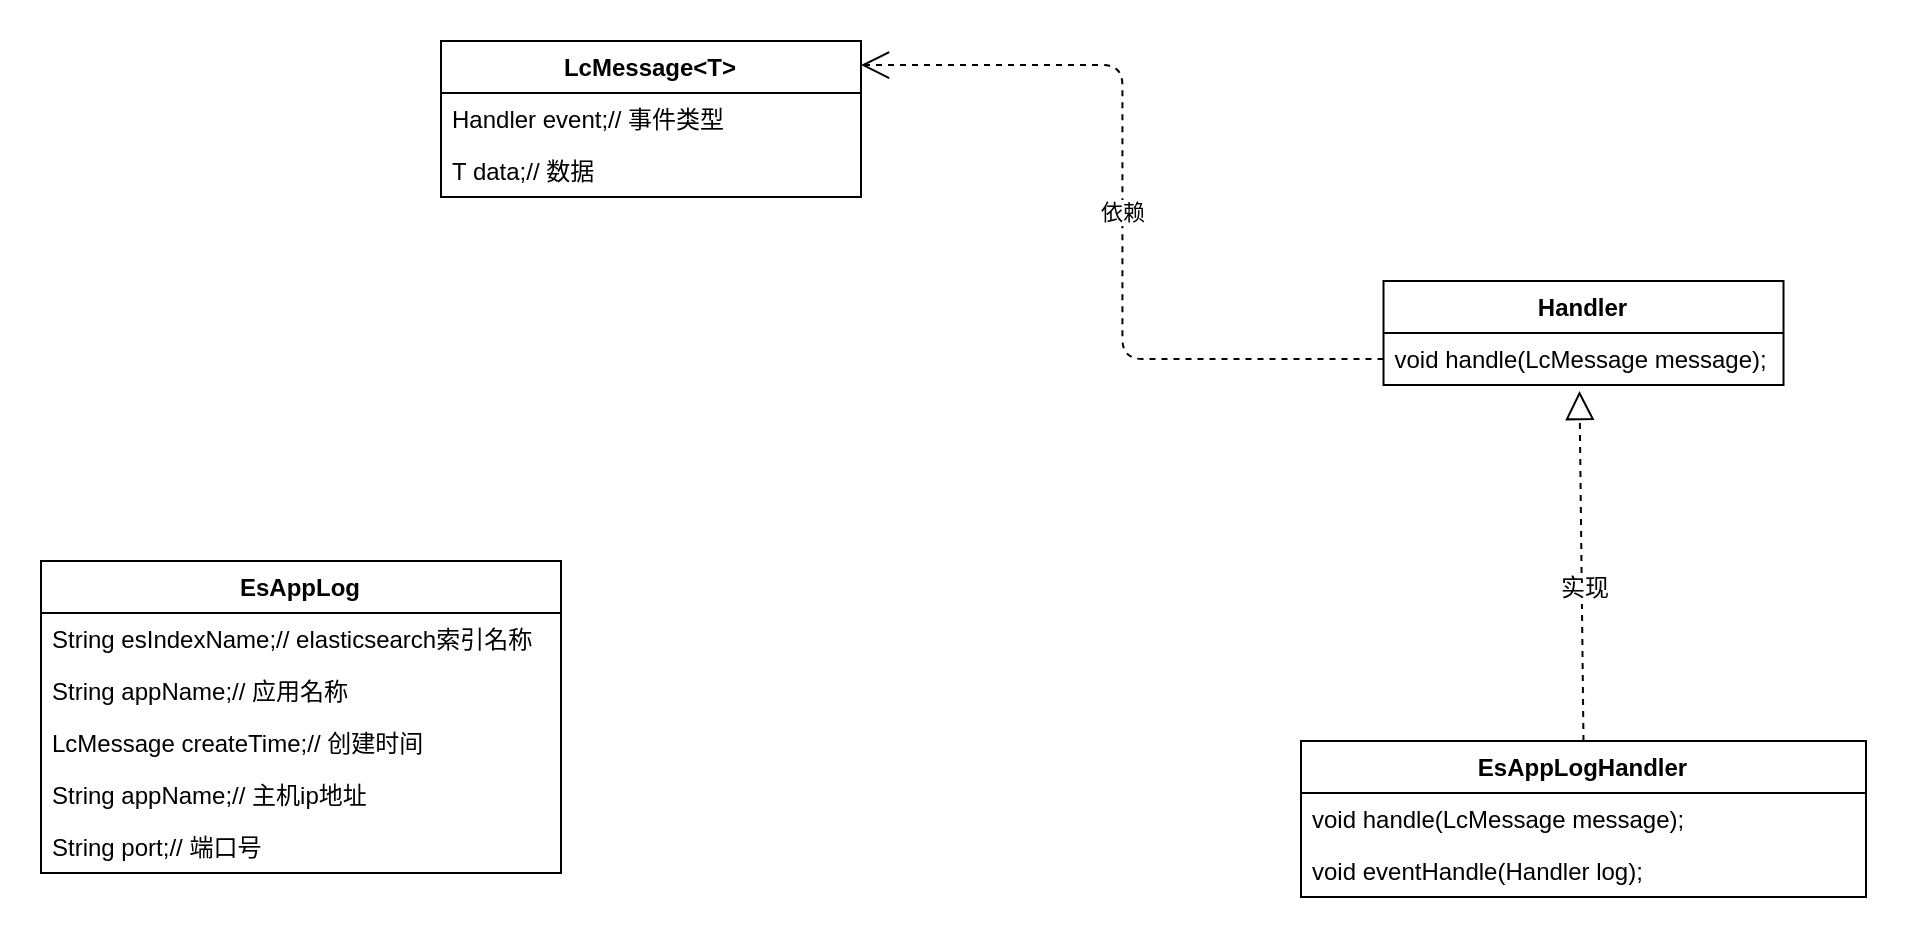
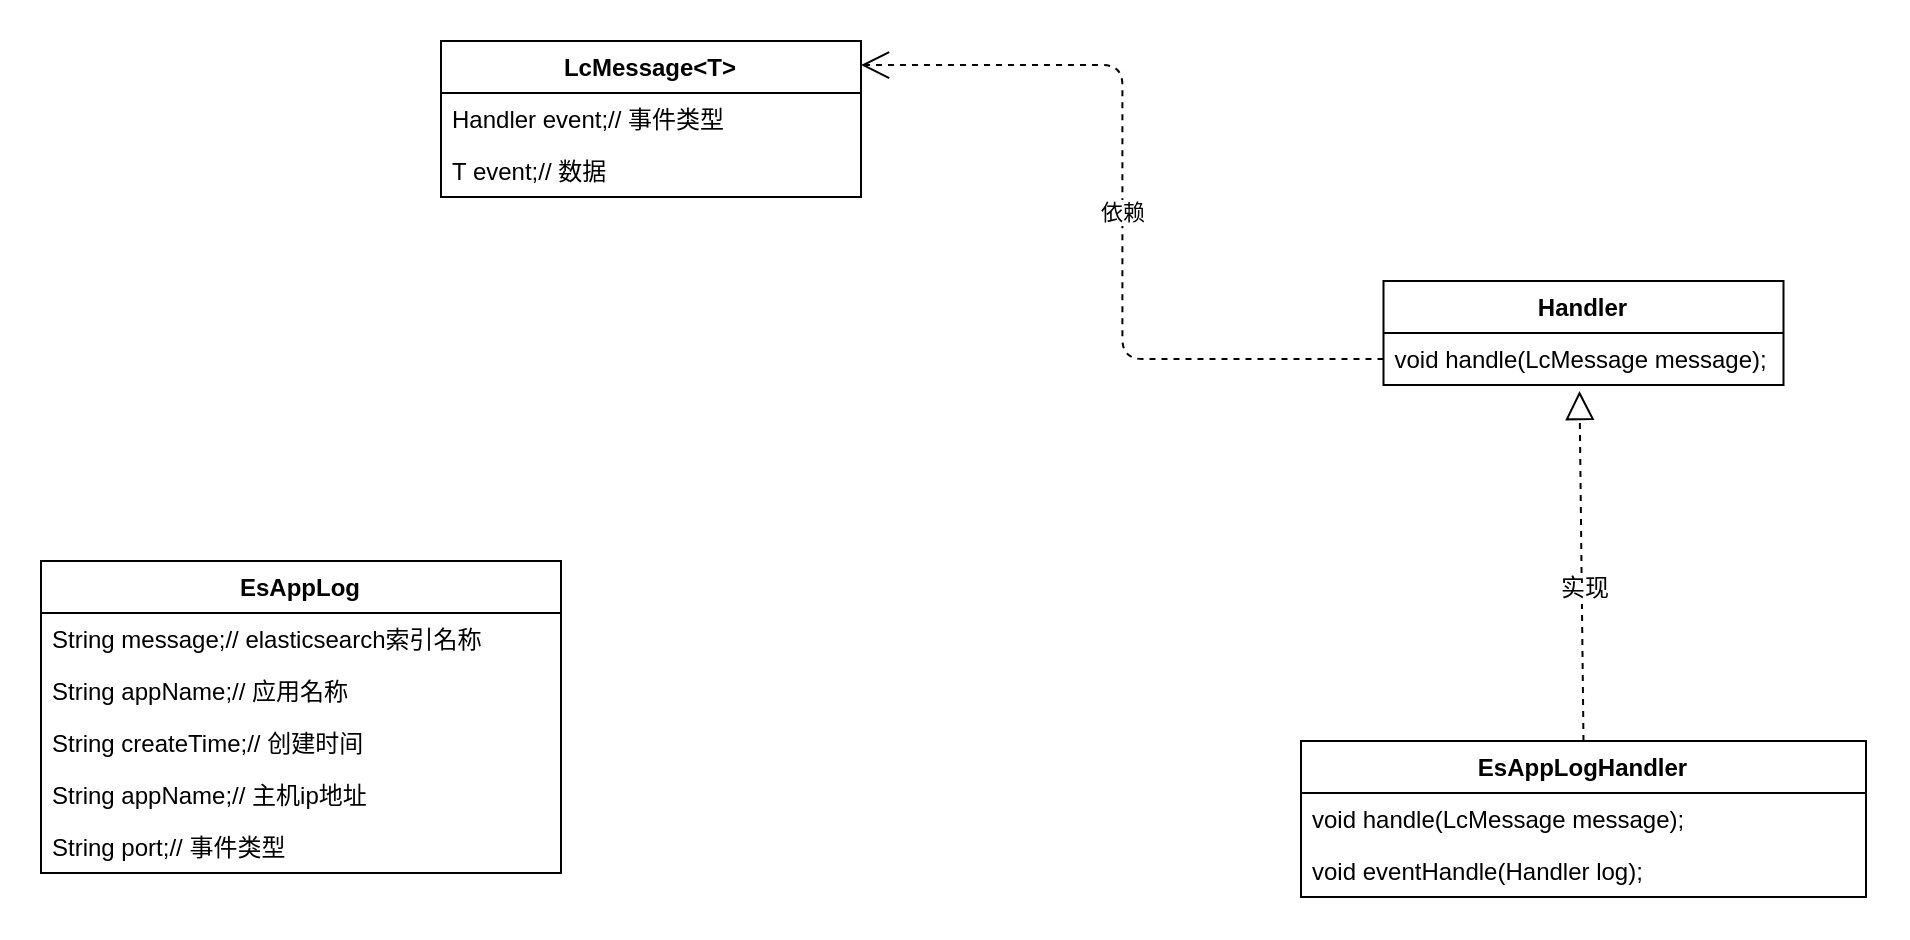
(537, 172) -> (544, 172)
(320, 640) -> (293, 640)
(252, 744) -> (229, 744)
(179, 848) -> (191, 848)
